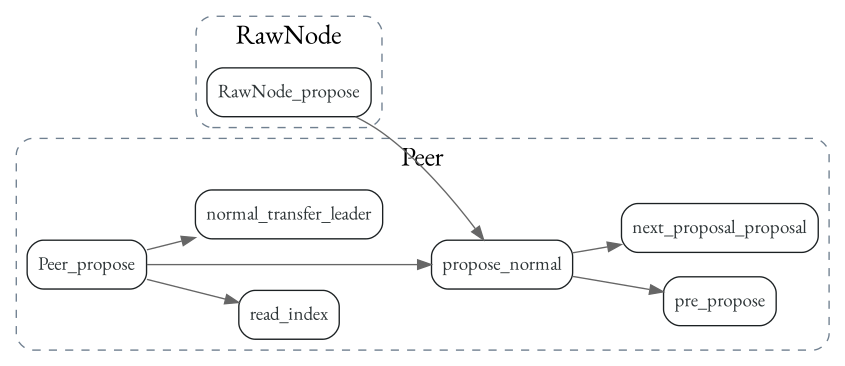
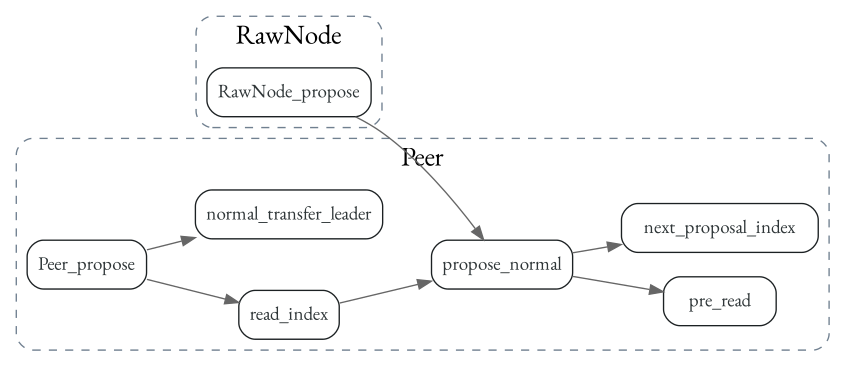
(720, 228) -> (720, 228)
(282, 265) -> (379, 294)
(720, 301) -> (720, 301)
